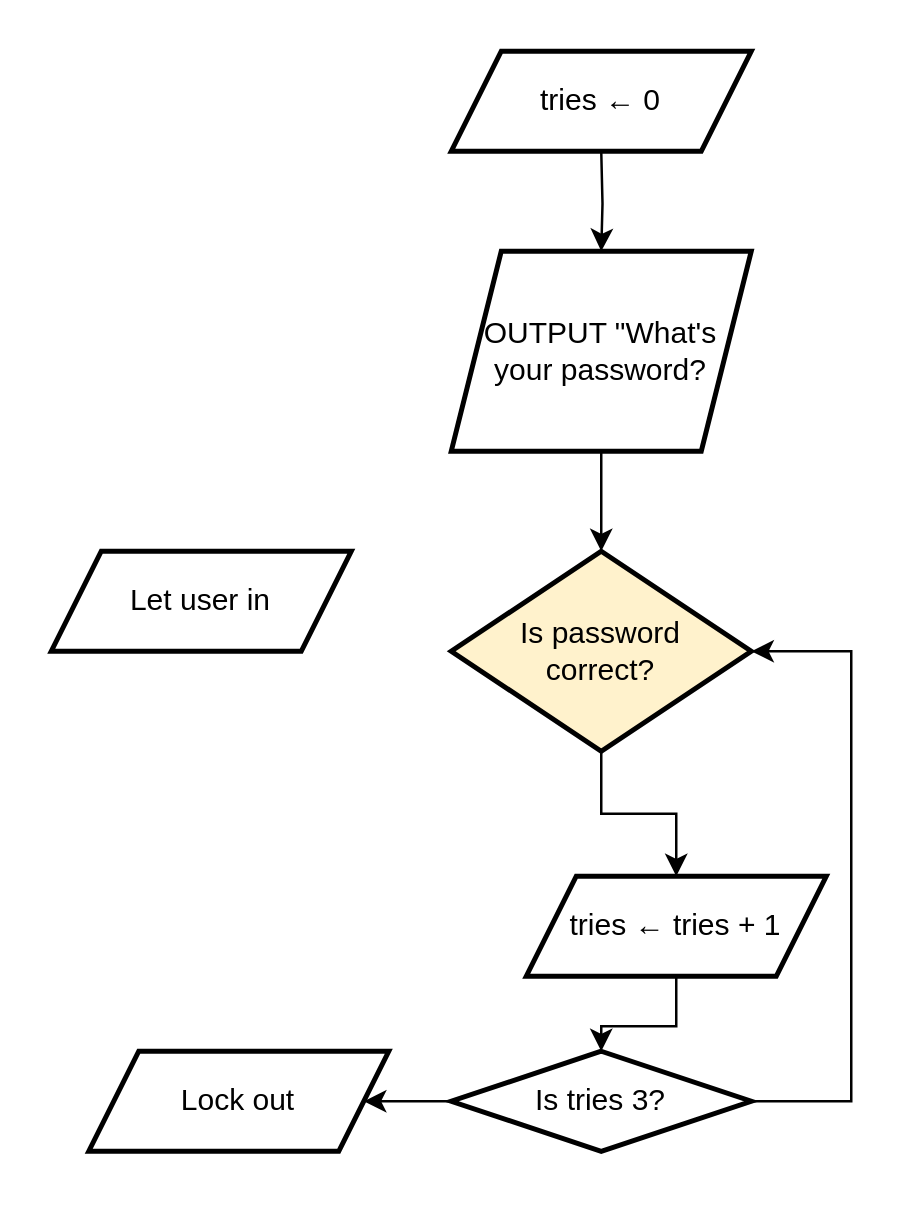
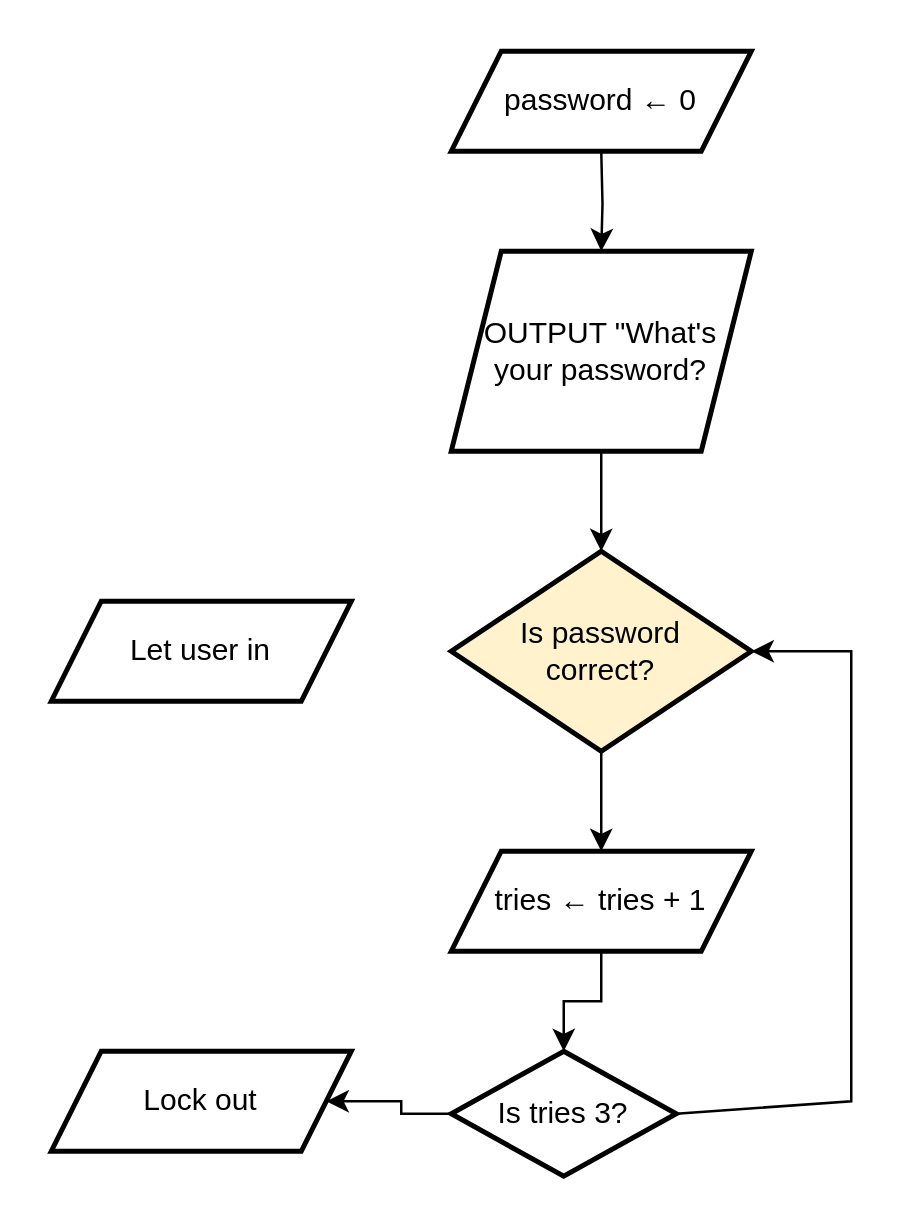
(601, 101) -> (601, 101)
(201, 601) -> (201, 651)
(676, 926) -> (601, 901)
(239, 1101) -> (201, 1101)
(601, 1101) -> (564, 1114)
